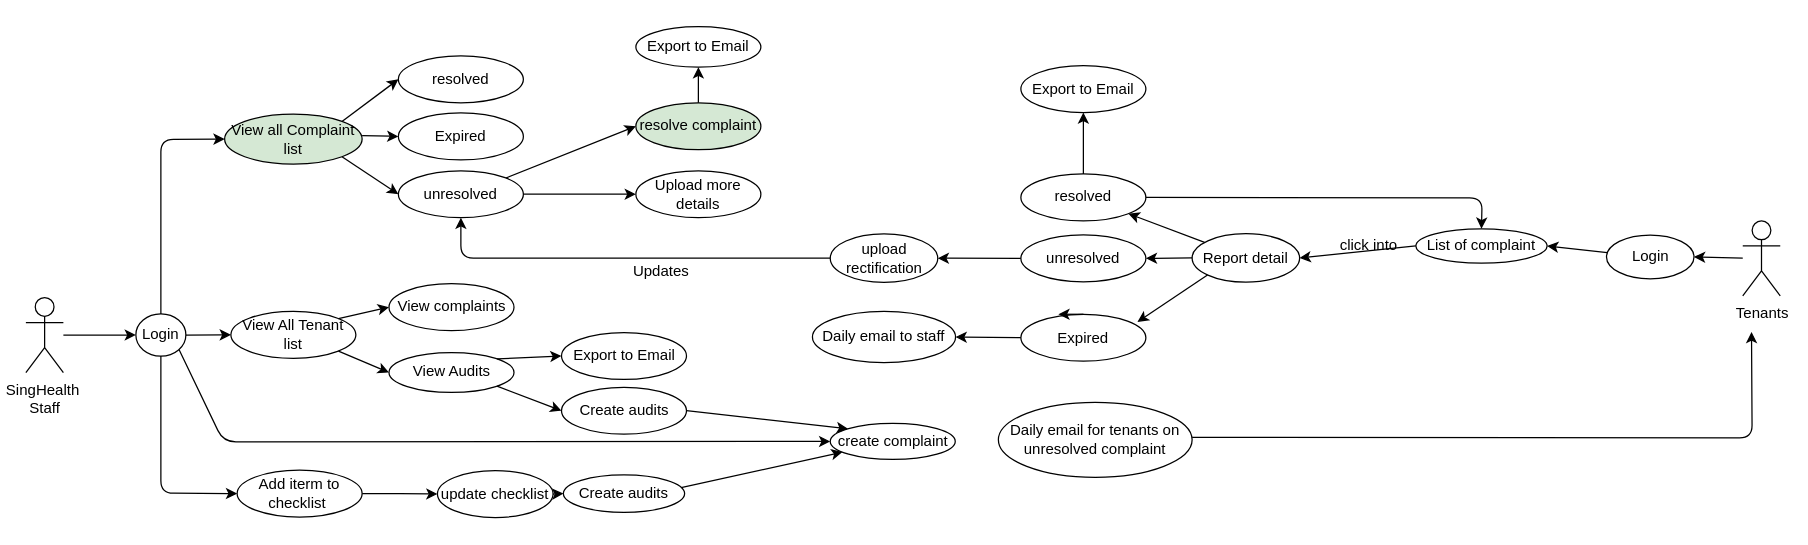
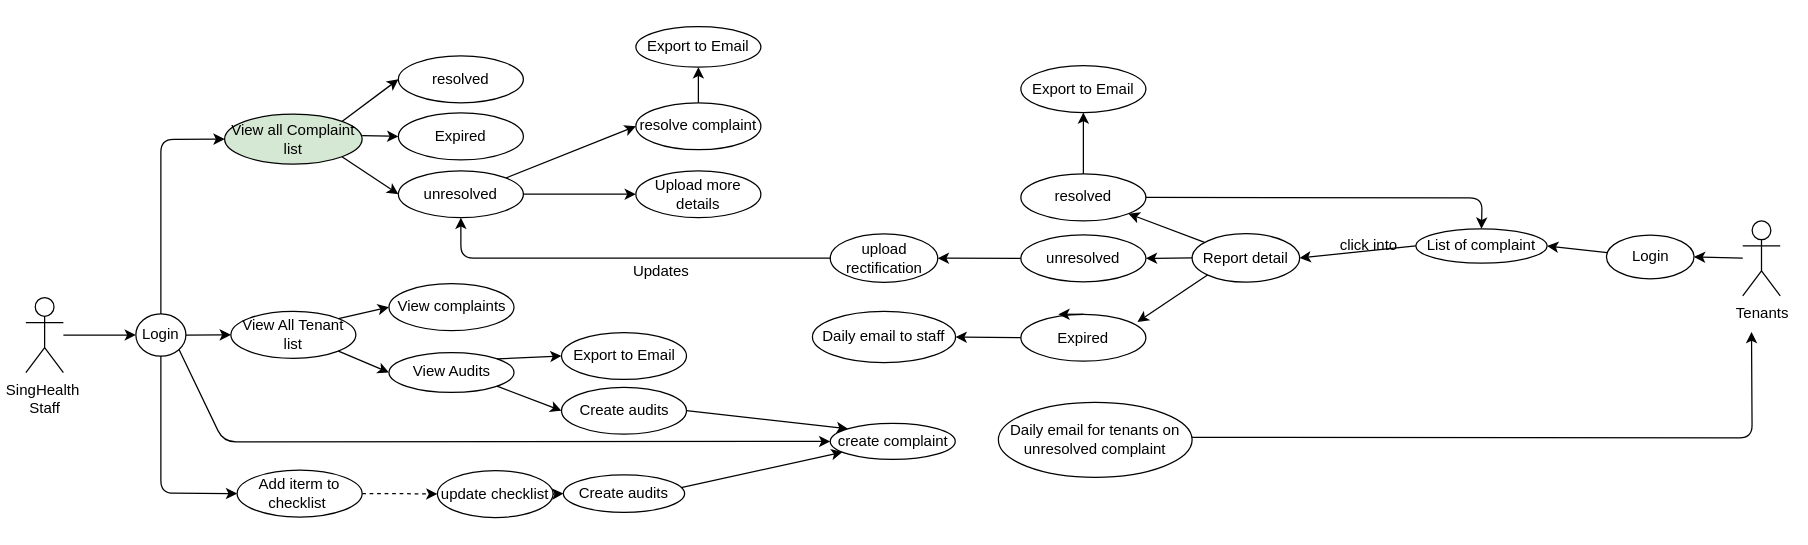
(698, 126) -> (698, 126)
(397, 494) -> (397, 494)
